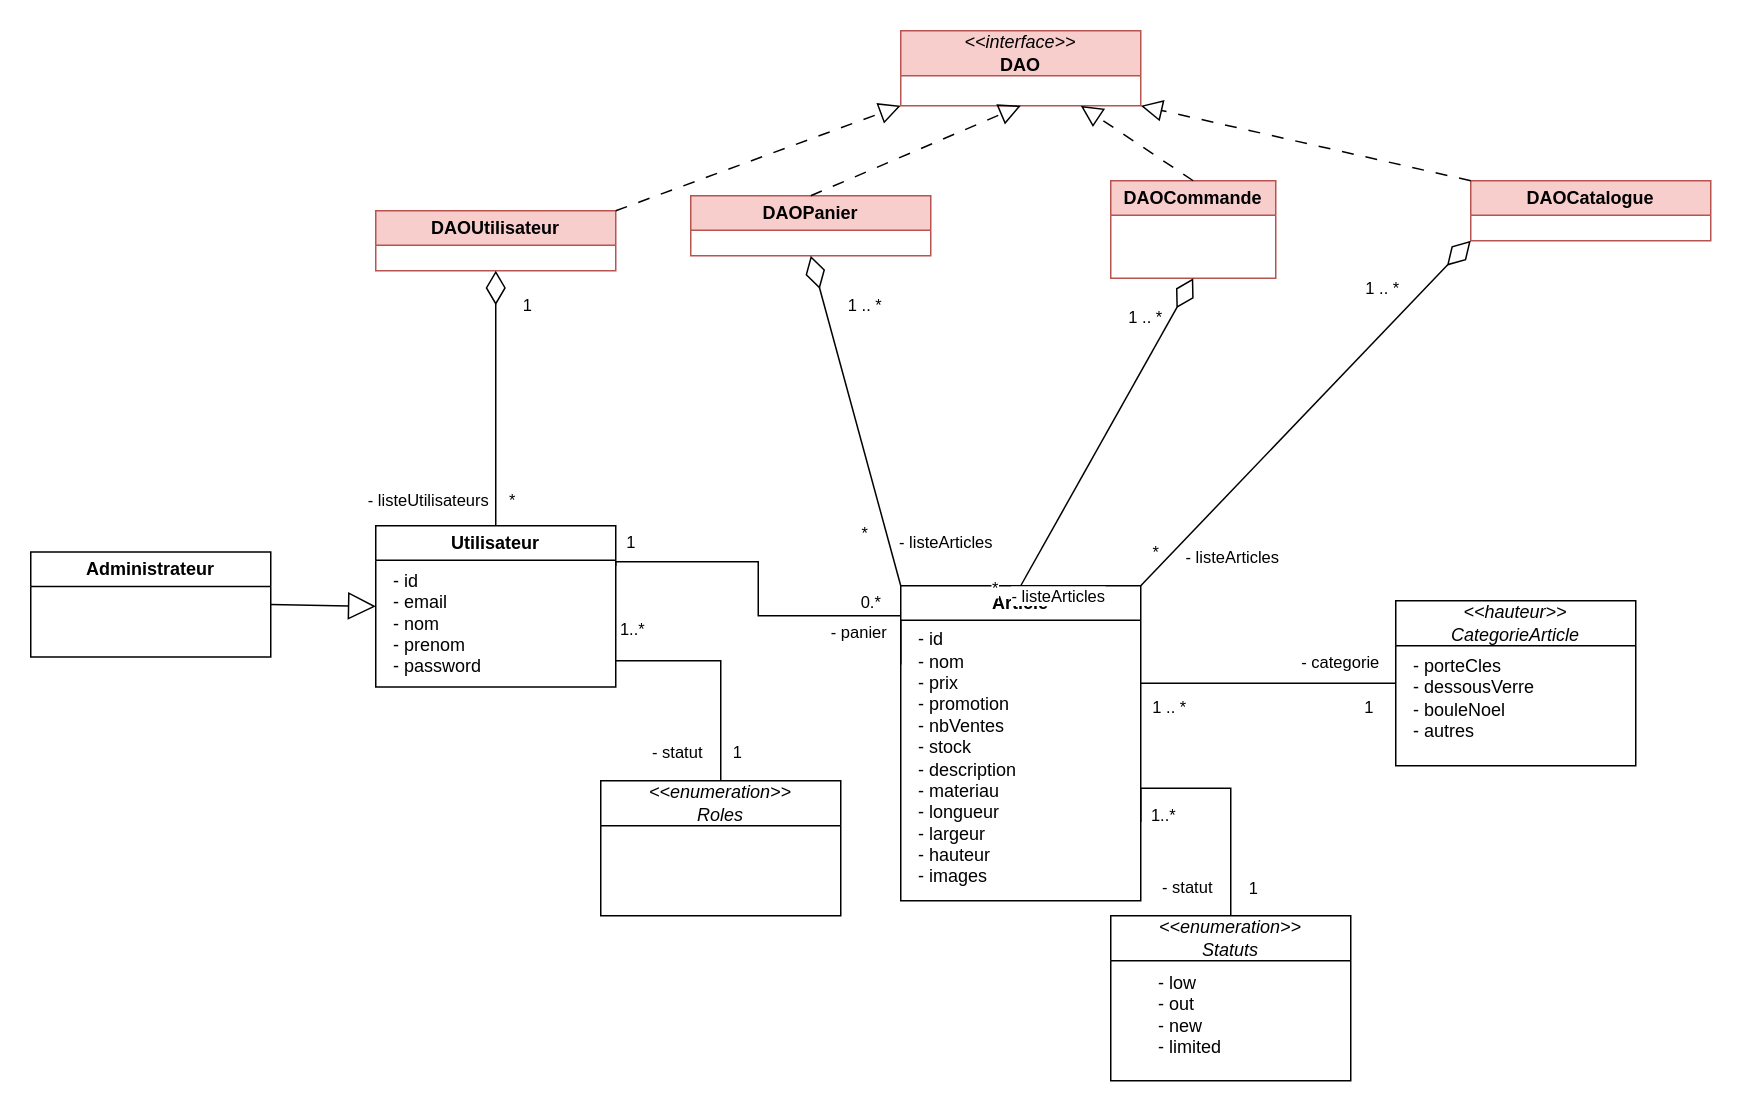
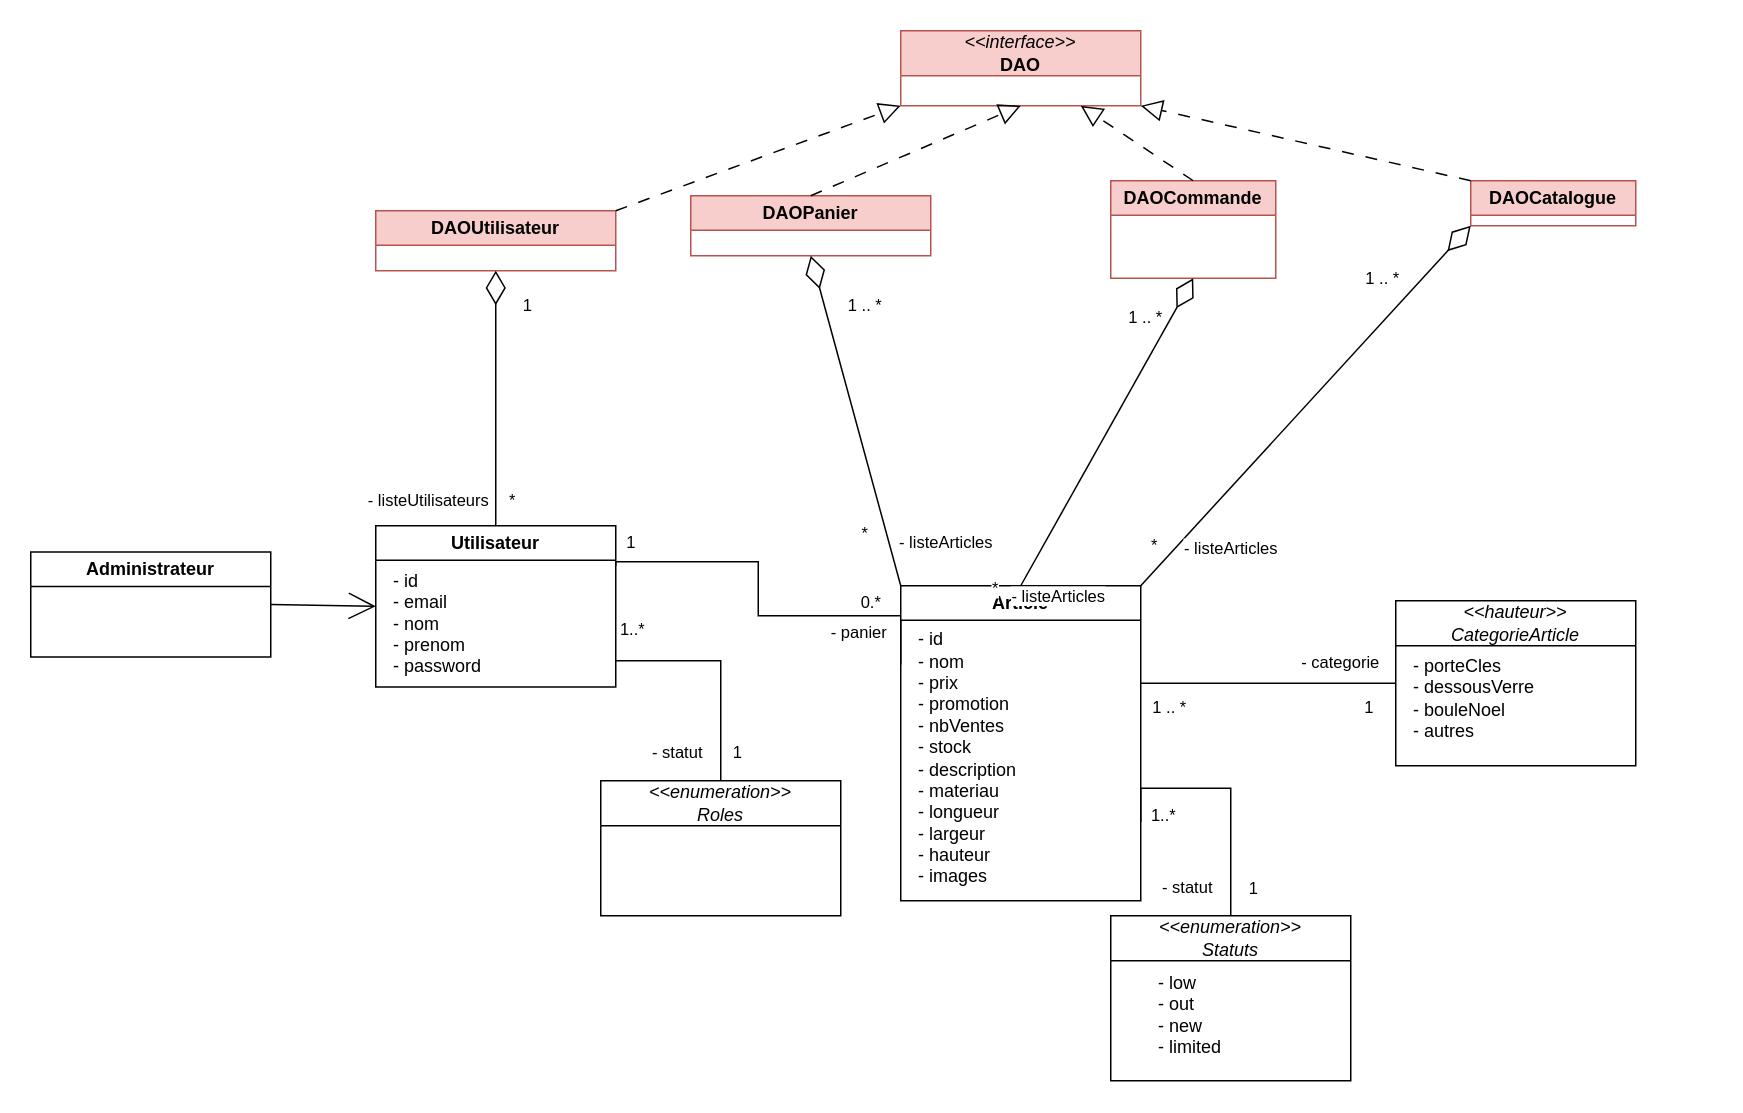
(1591, 211) -> (1553, 203)
(347, 606) -> (359, 606)
